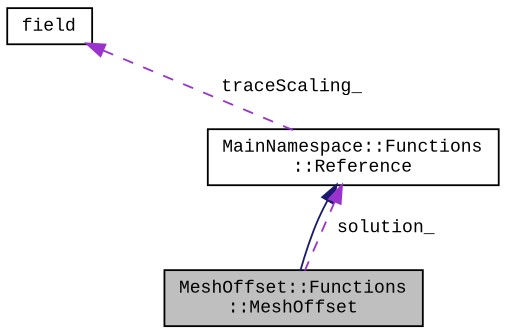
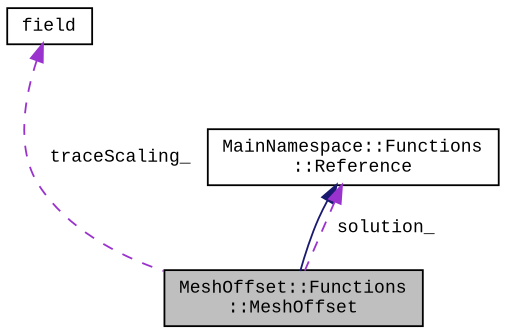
(198, 90) -> (47, 195)
